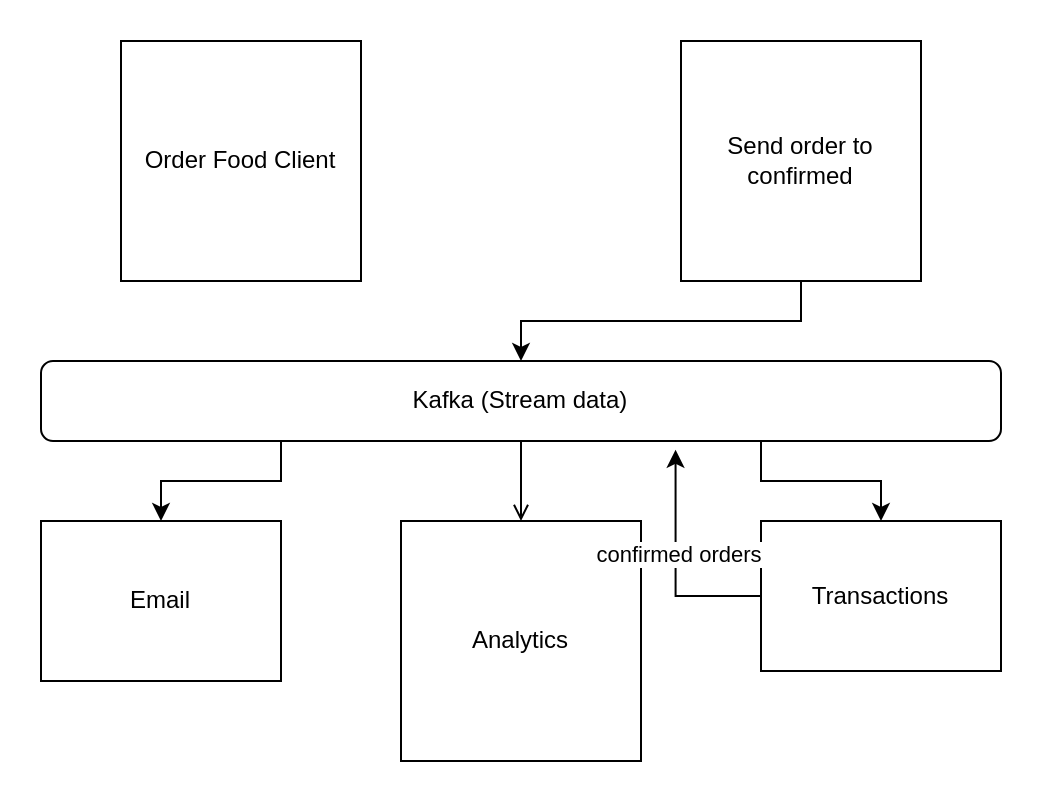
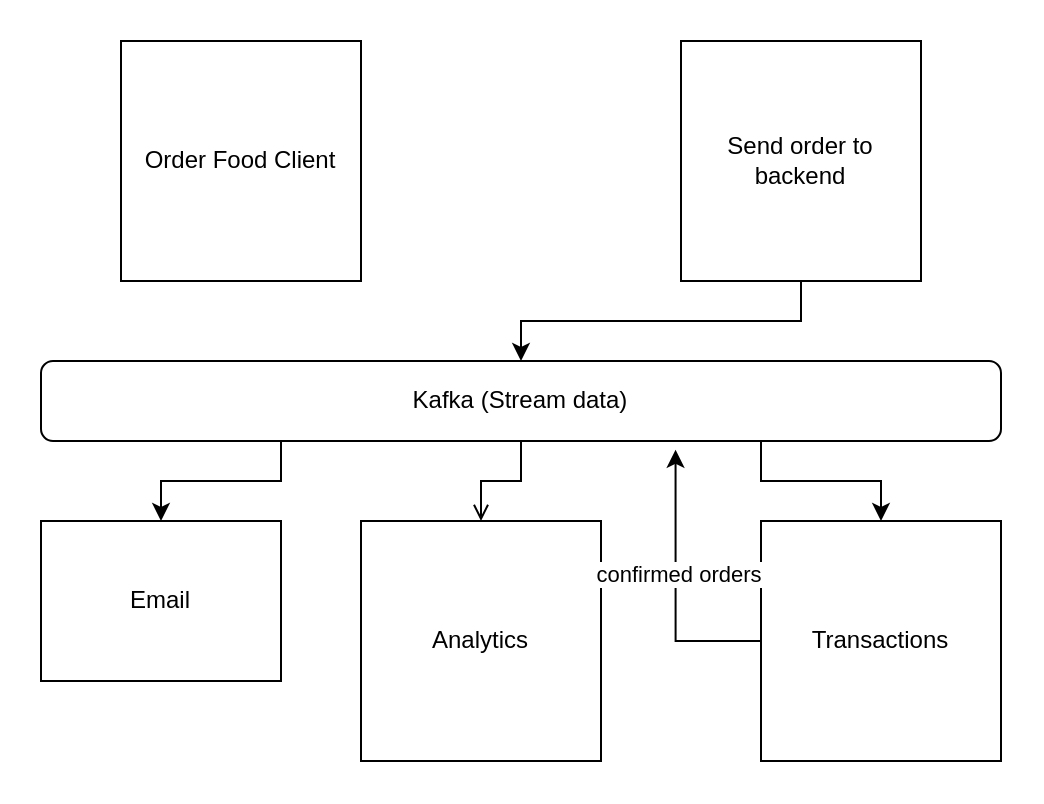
(801, 161) -> (801, 161)
(881, 596) -> (881, 641)
(521, 641) -> (481, 641)
